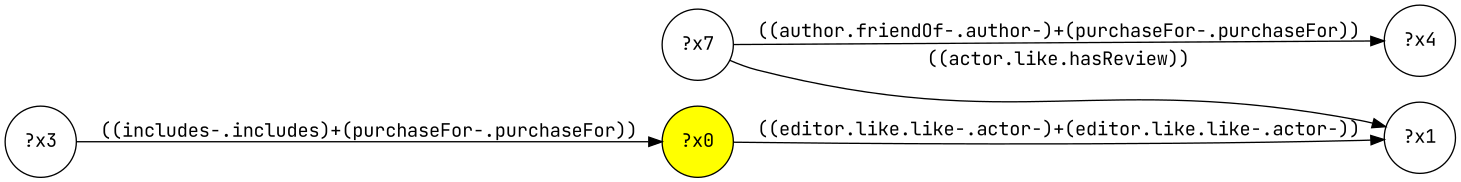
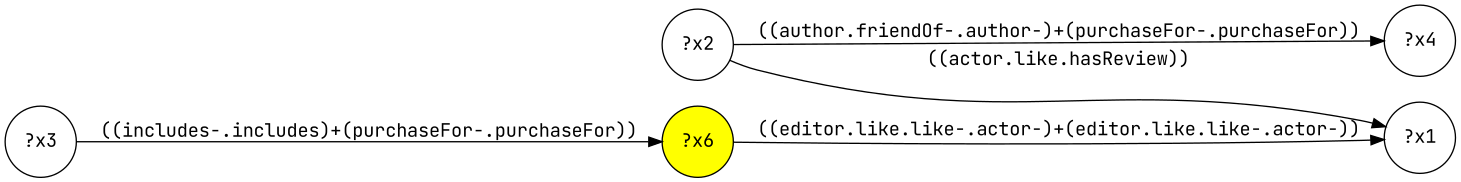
(698, 45) -> (698, 45)
(698, 142) -> (698, 142)
